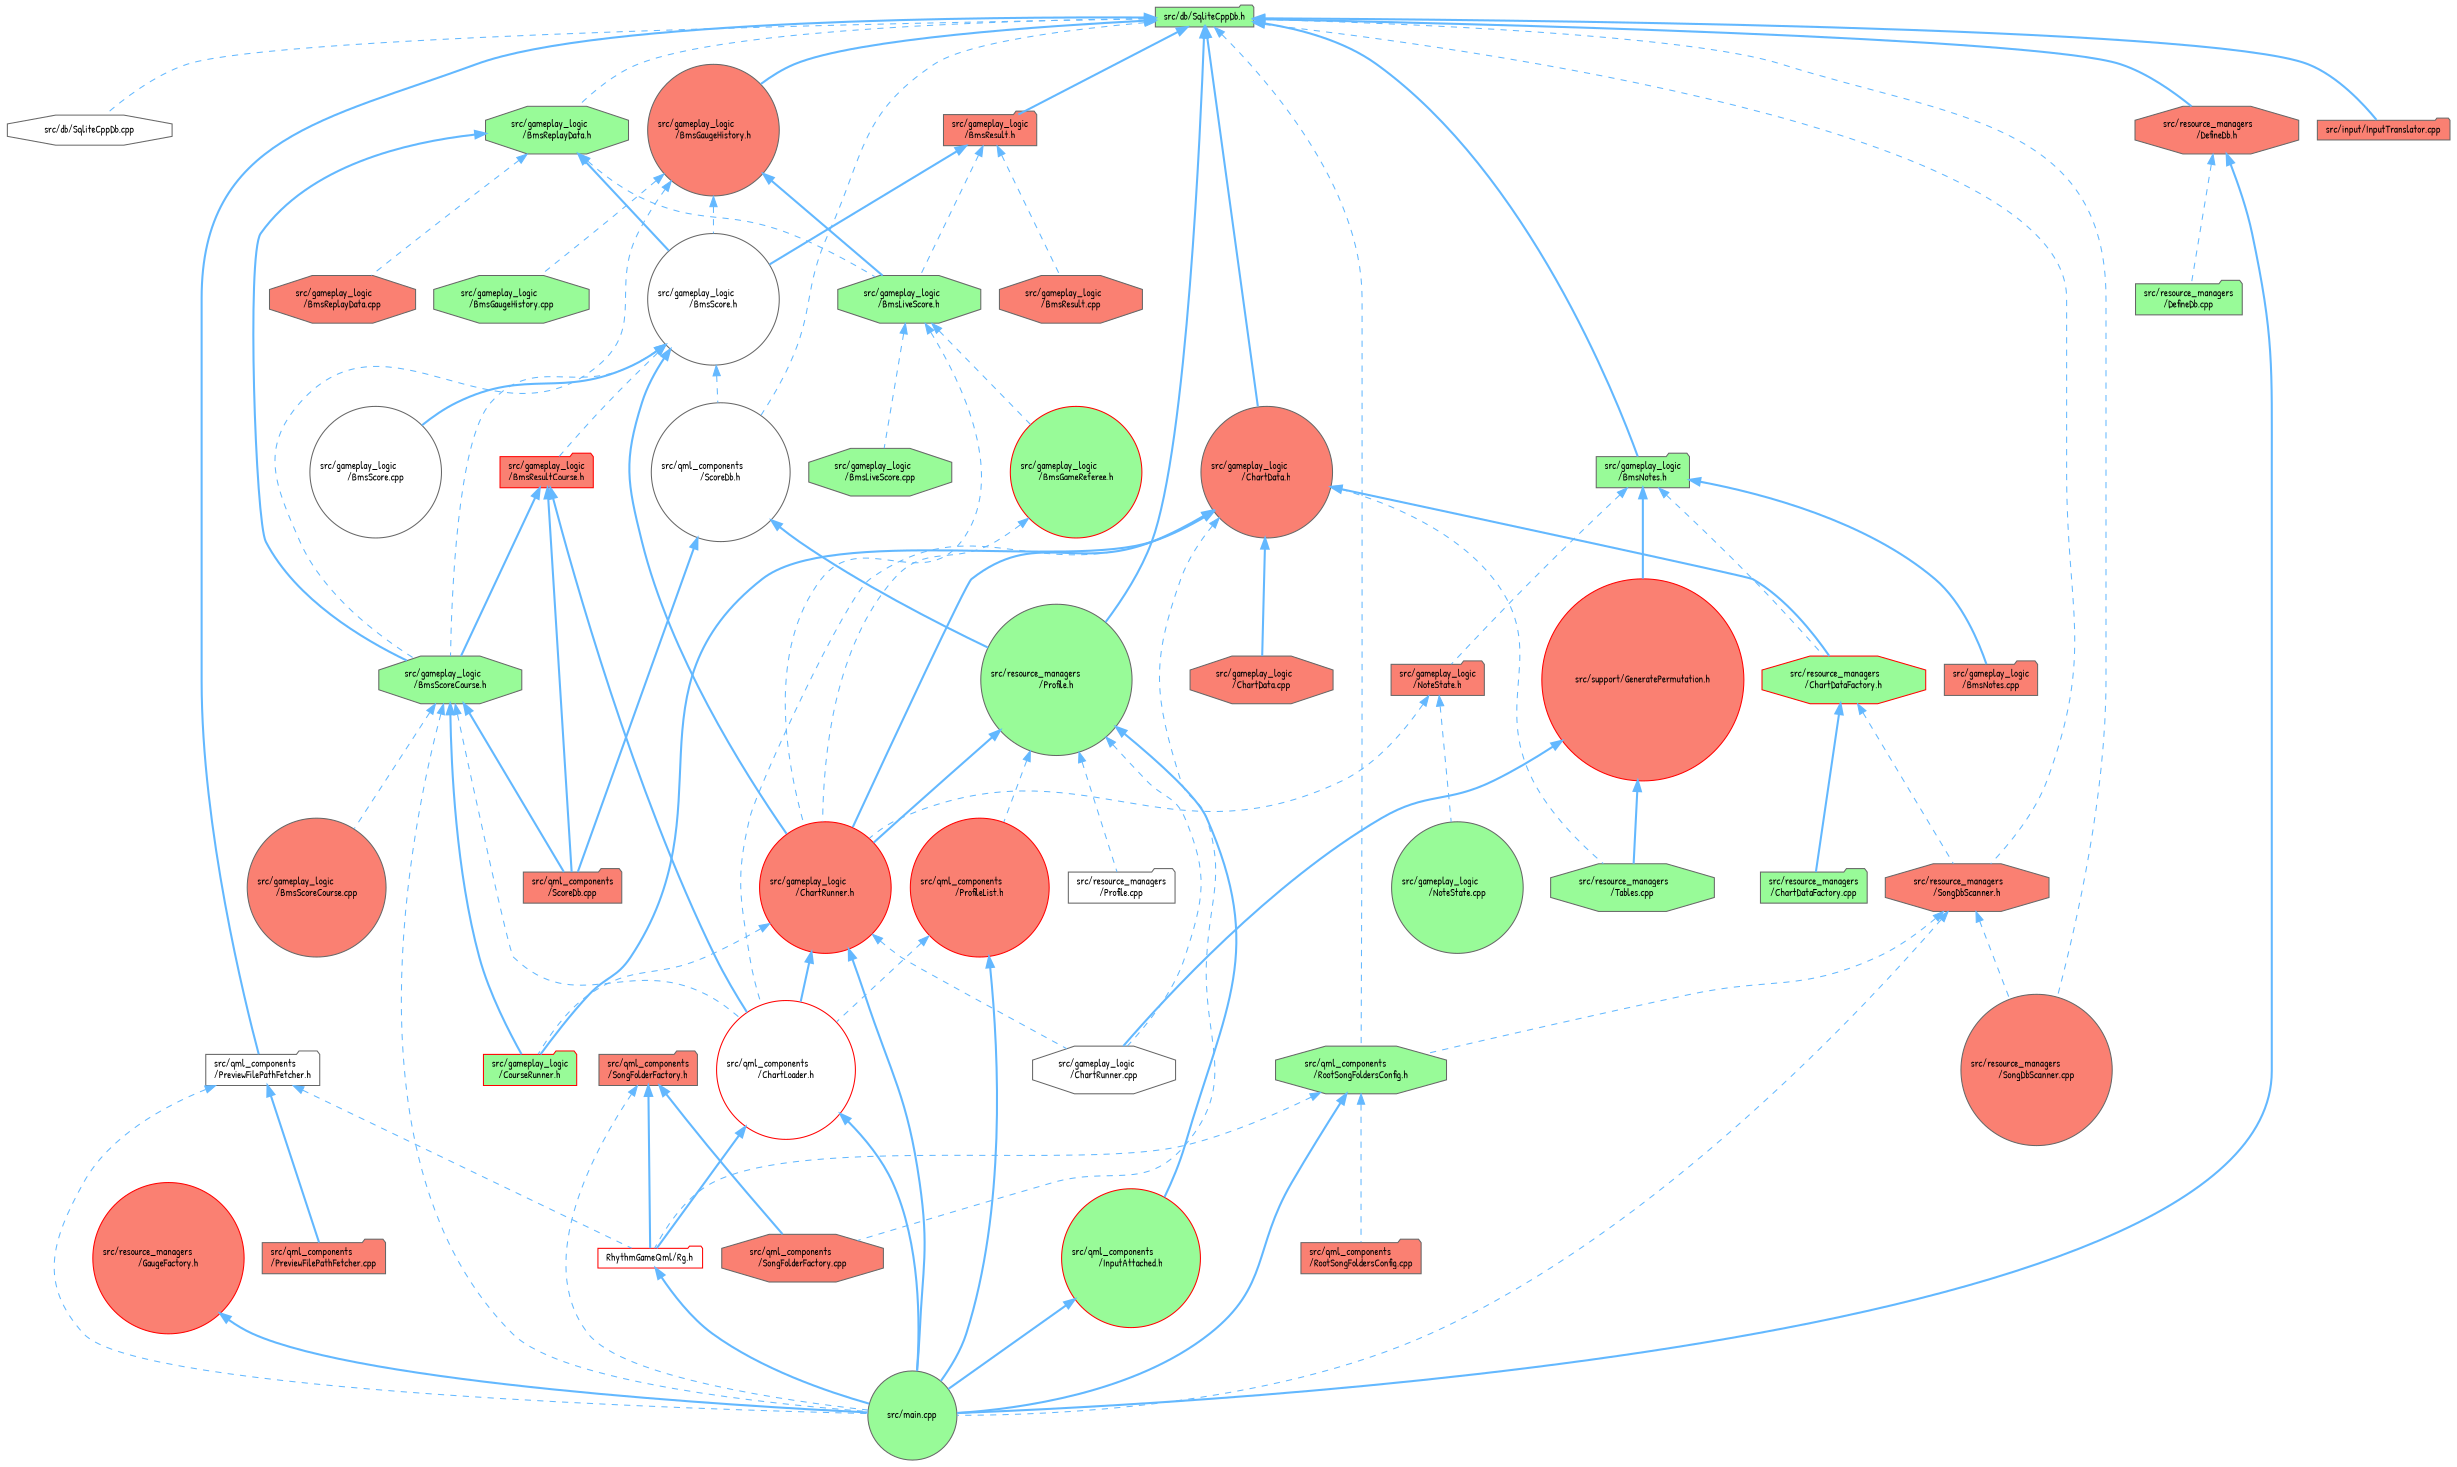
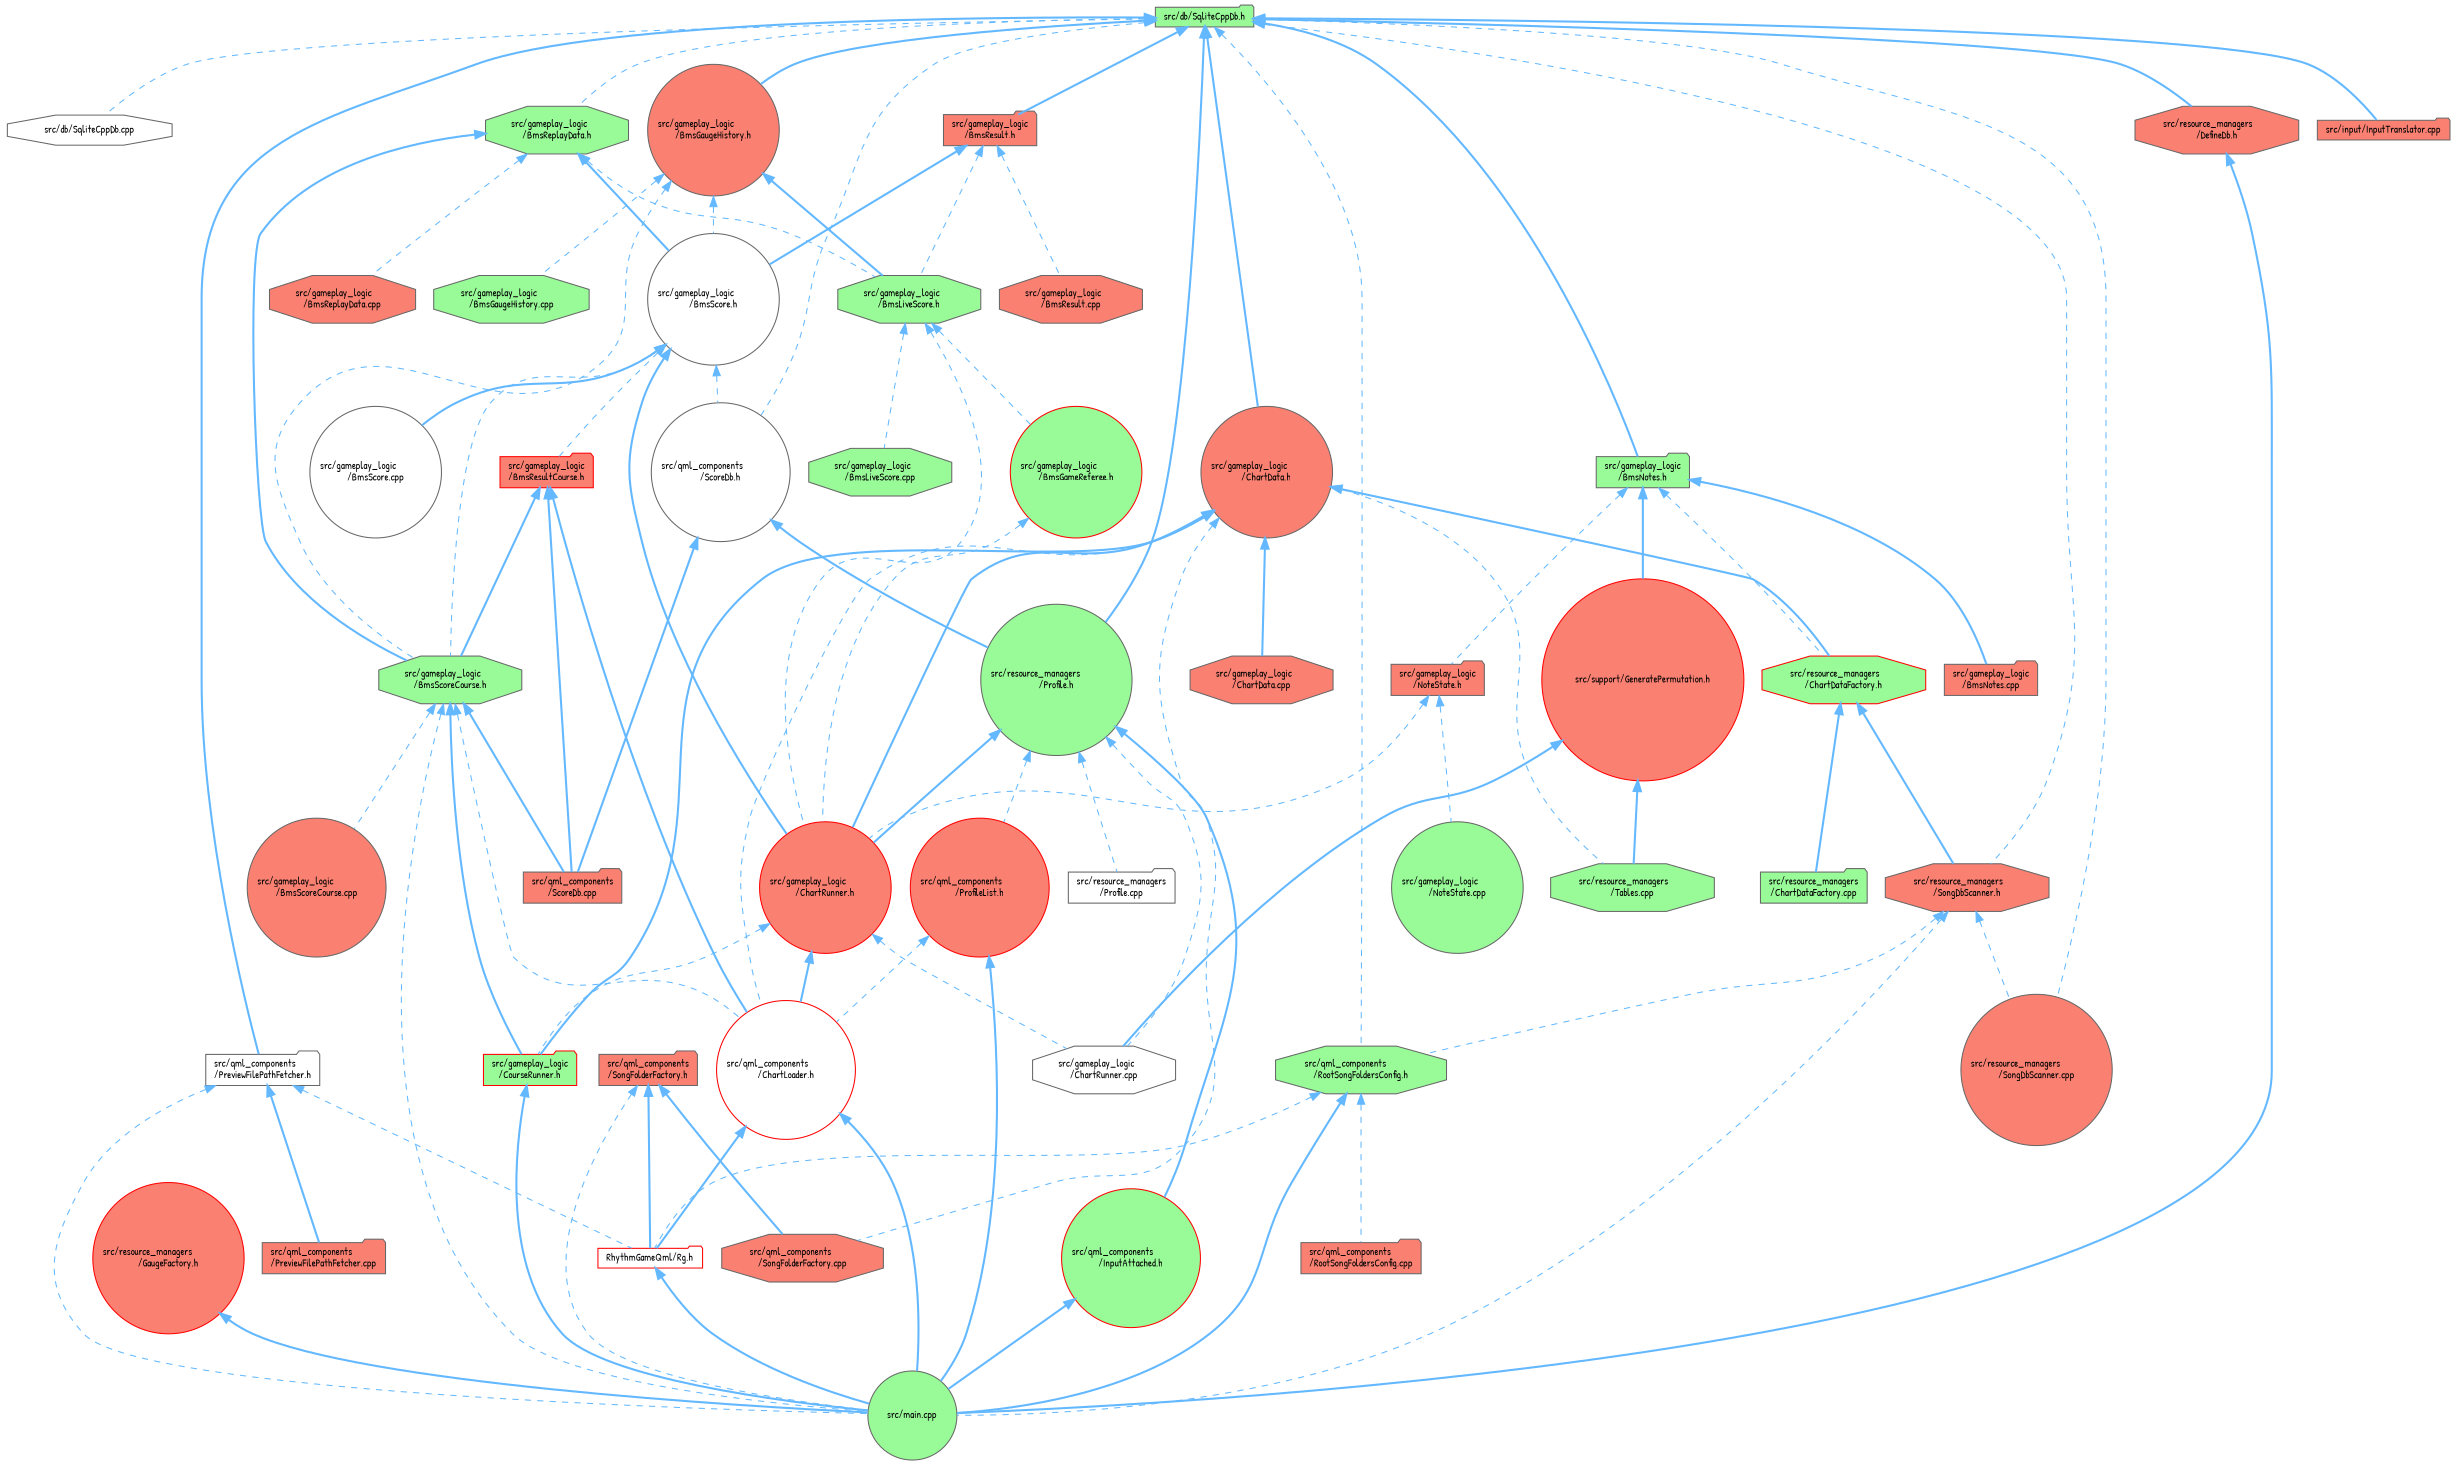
(2189, 299) -> none
(1908, 788) -> (1908, 788)
(918, 1171) -> (591, 1353)
